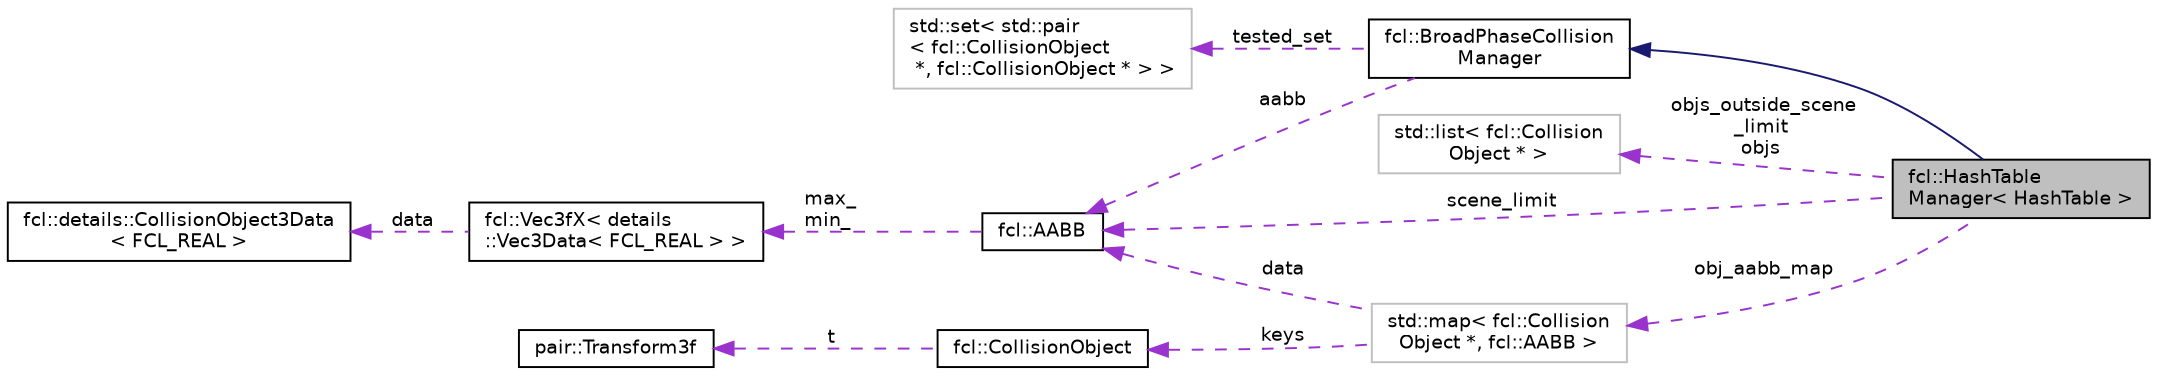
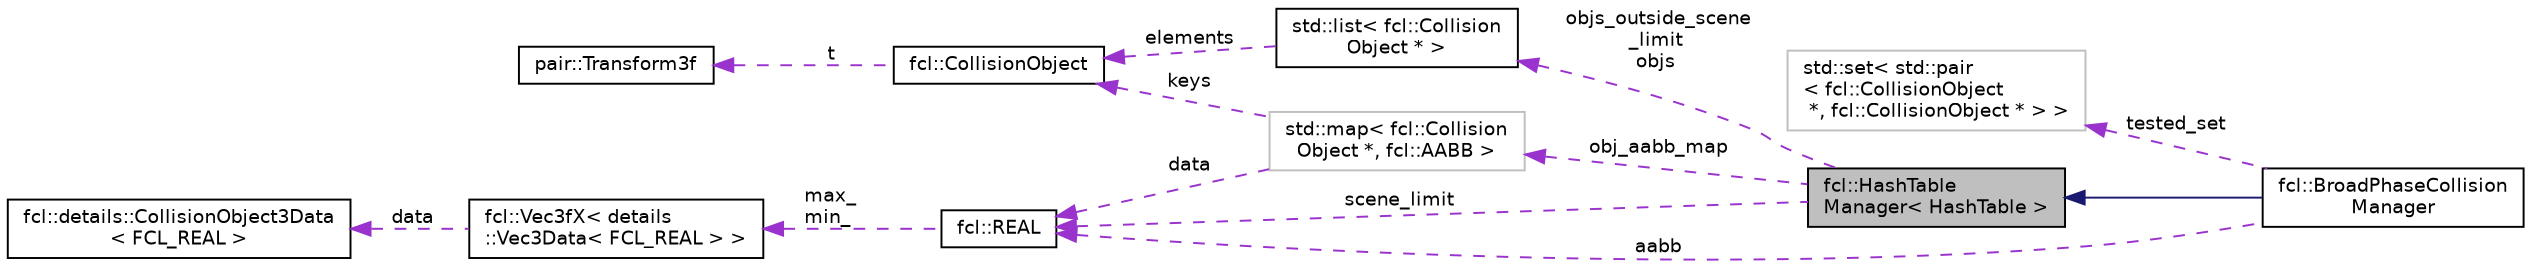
none -> (1200, 51)
(1826, 78) -> (2174, 198)
(1499, 144) -> (1397, 38)
(1043, 232) -> (999, 229)
